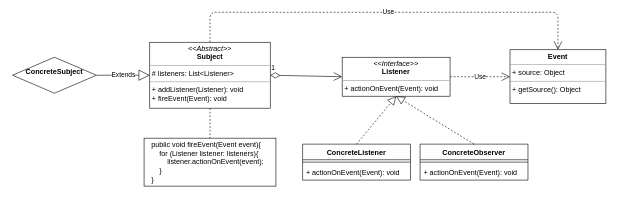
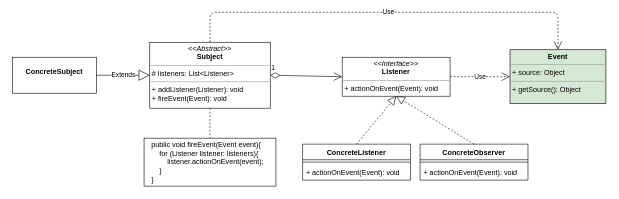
(54, 75) -> (54, 75)
(558, 77) -> (558, 77)
